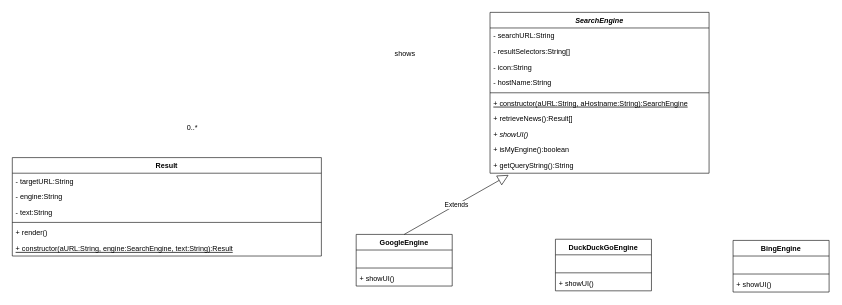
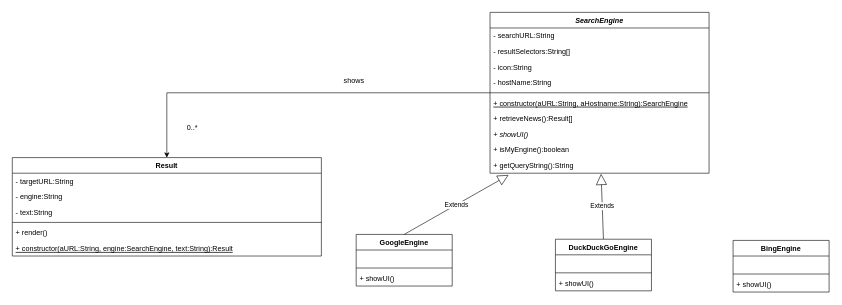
(405, 54) -> (354, 81)
none -> (167, 152)
none -> (602, 212)
